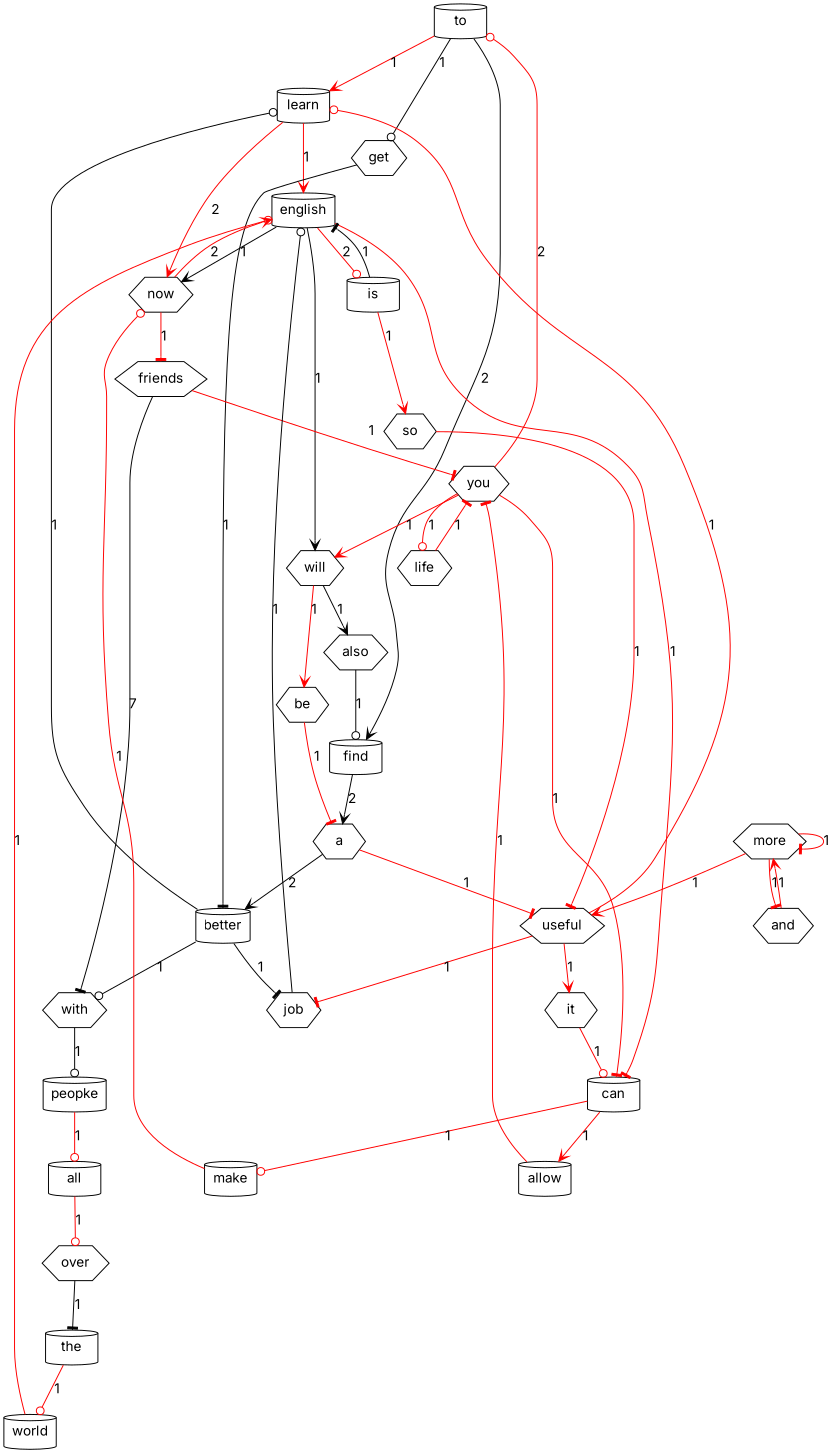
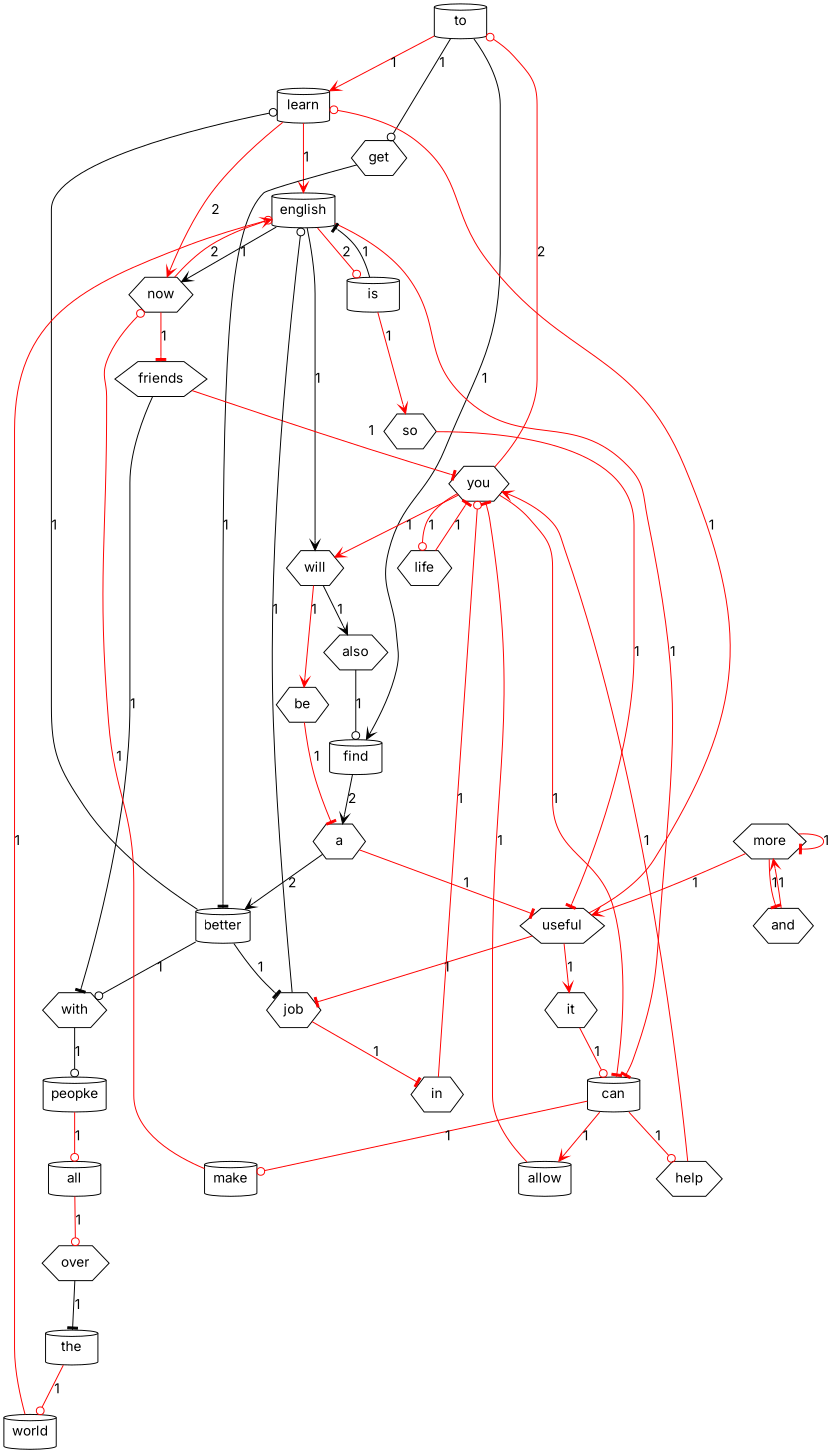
(485, 379) -> (485, 379)
(133, 705) -> (133, 705)
none -> (437, 1095)
none -> (689, 1179)
